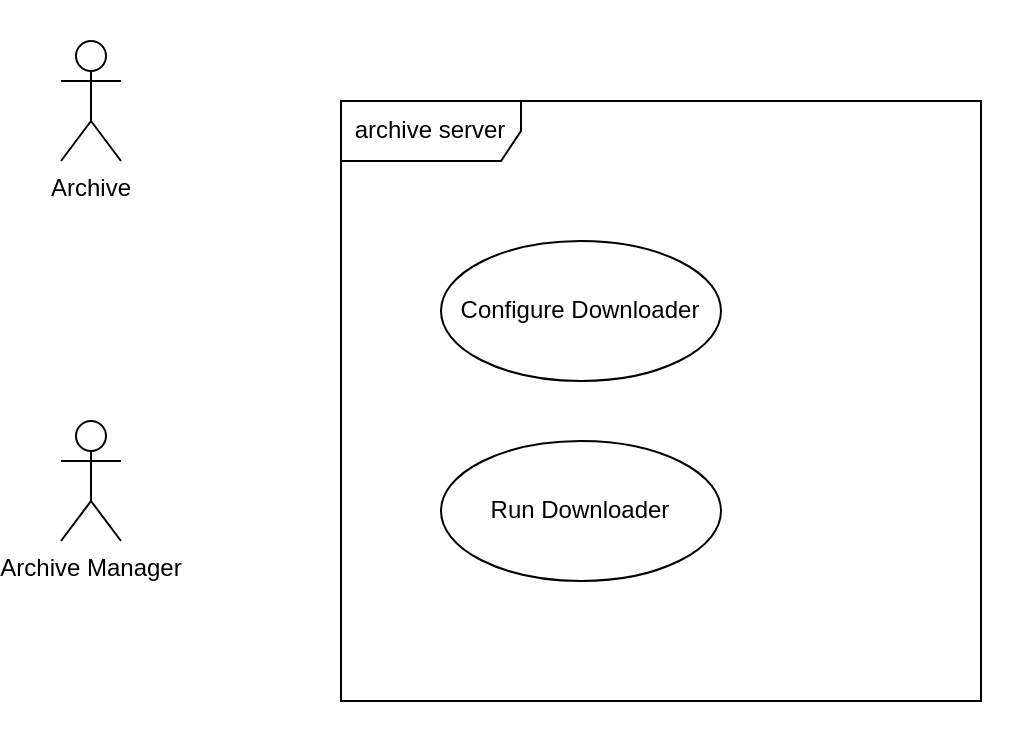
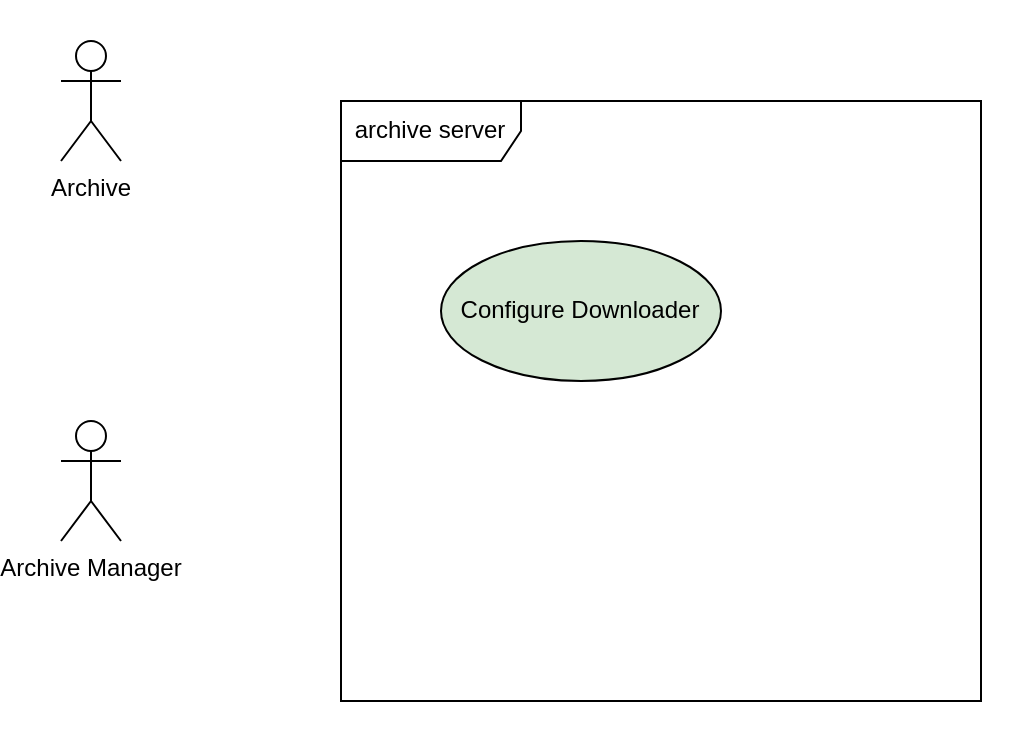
(581, 311) -> (581, 311)
(581, 511) -> none
